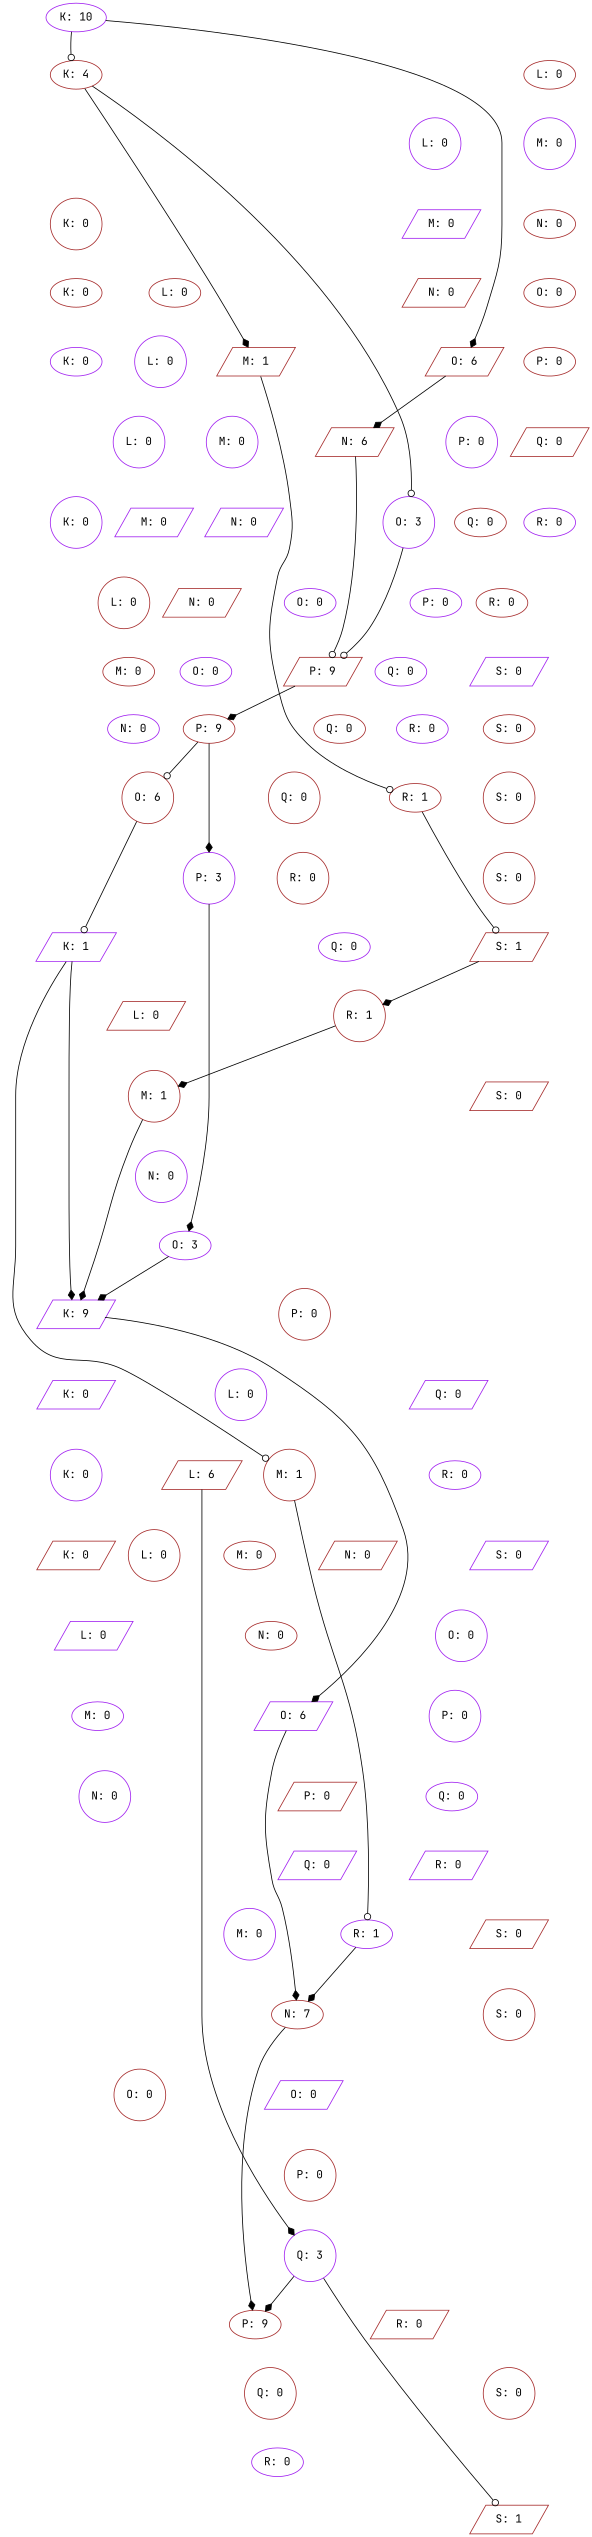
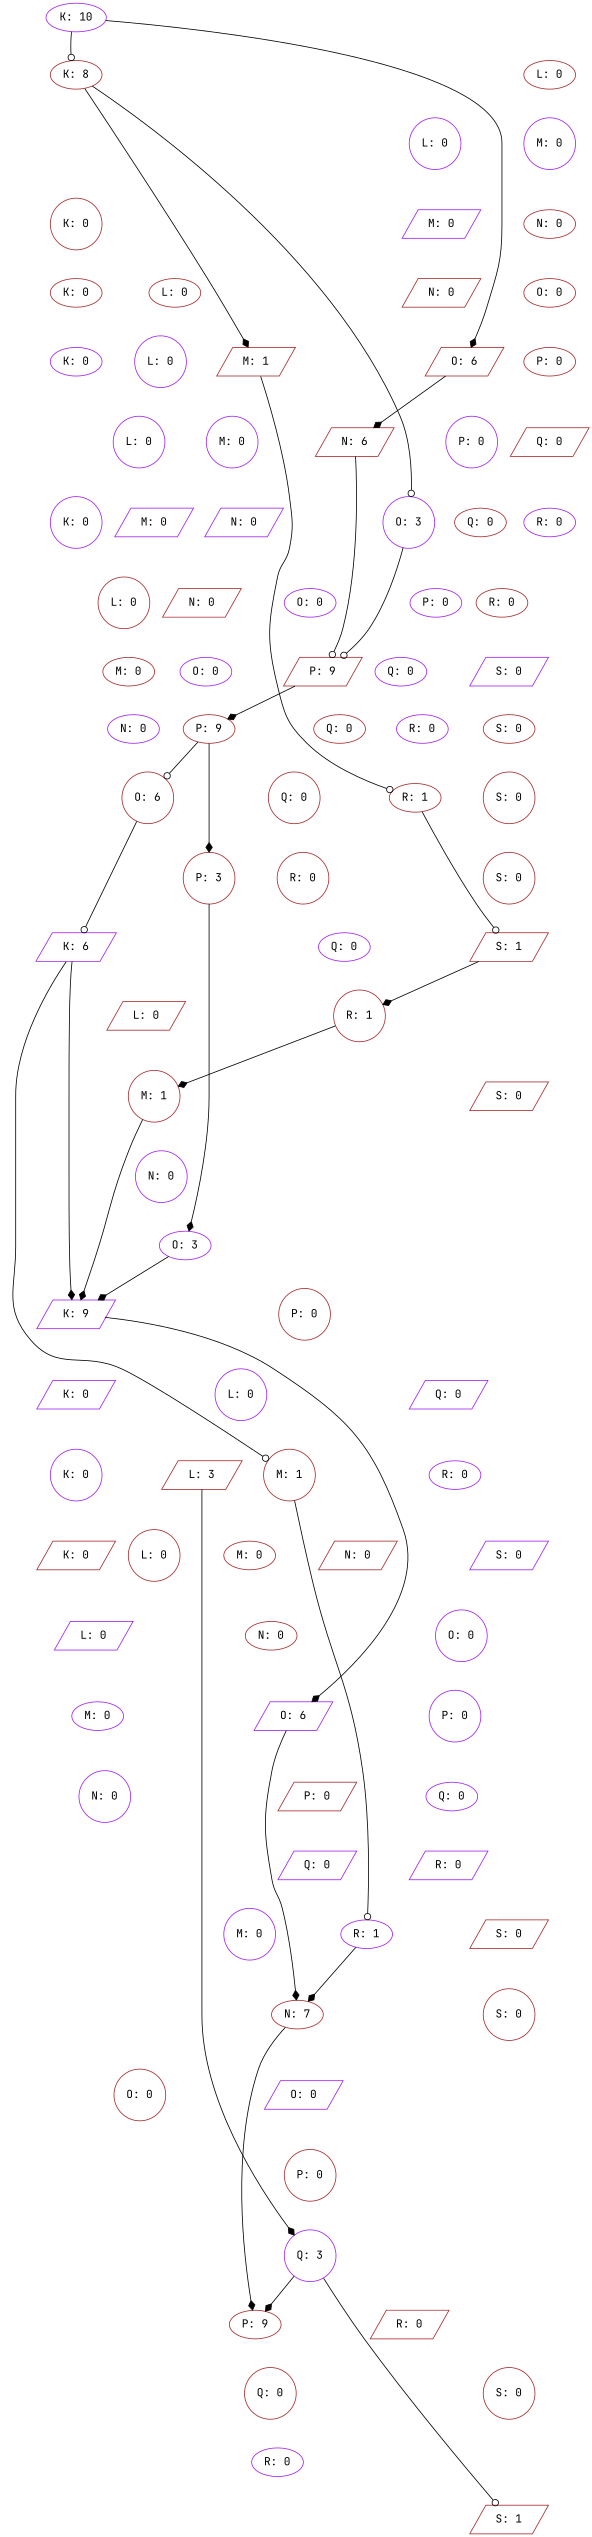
(76, 75) -> (76, 75)
(209, 878) -> (209, 878)
(76, 947) -> (76, 947)
(202, 1475) -> (202, 1475)
